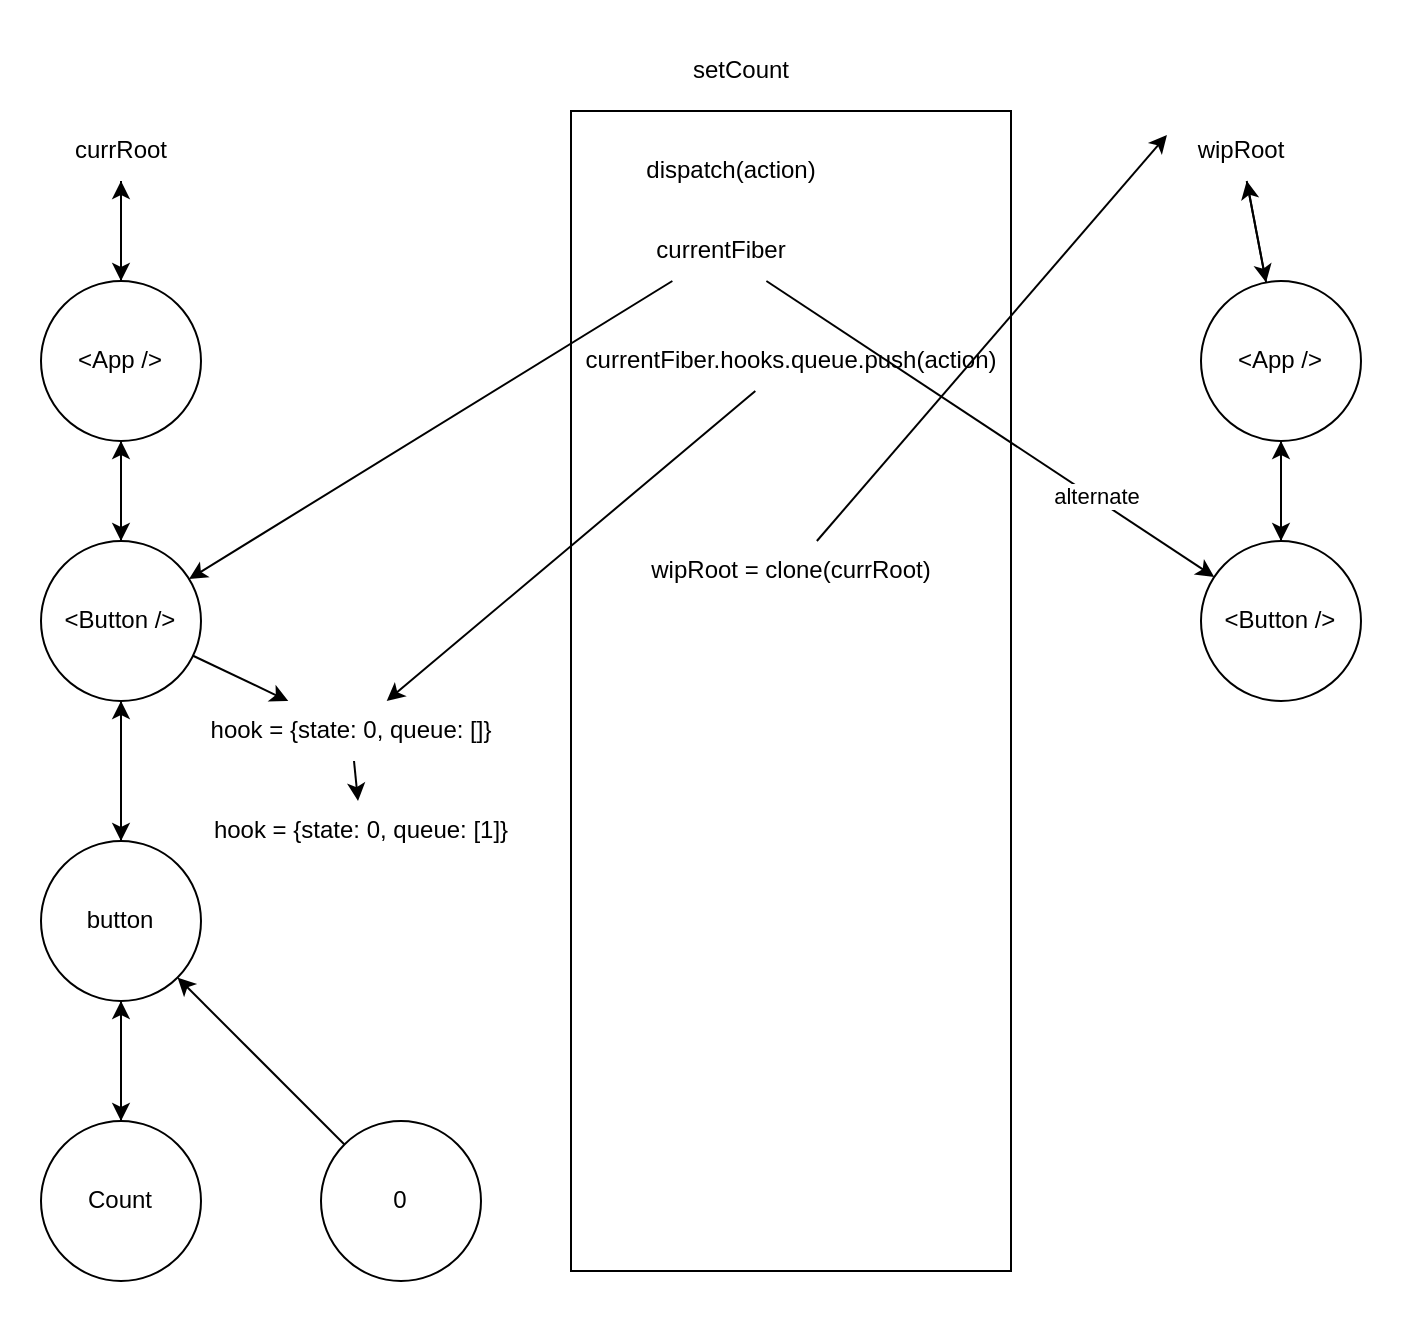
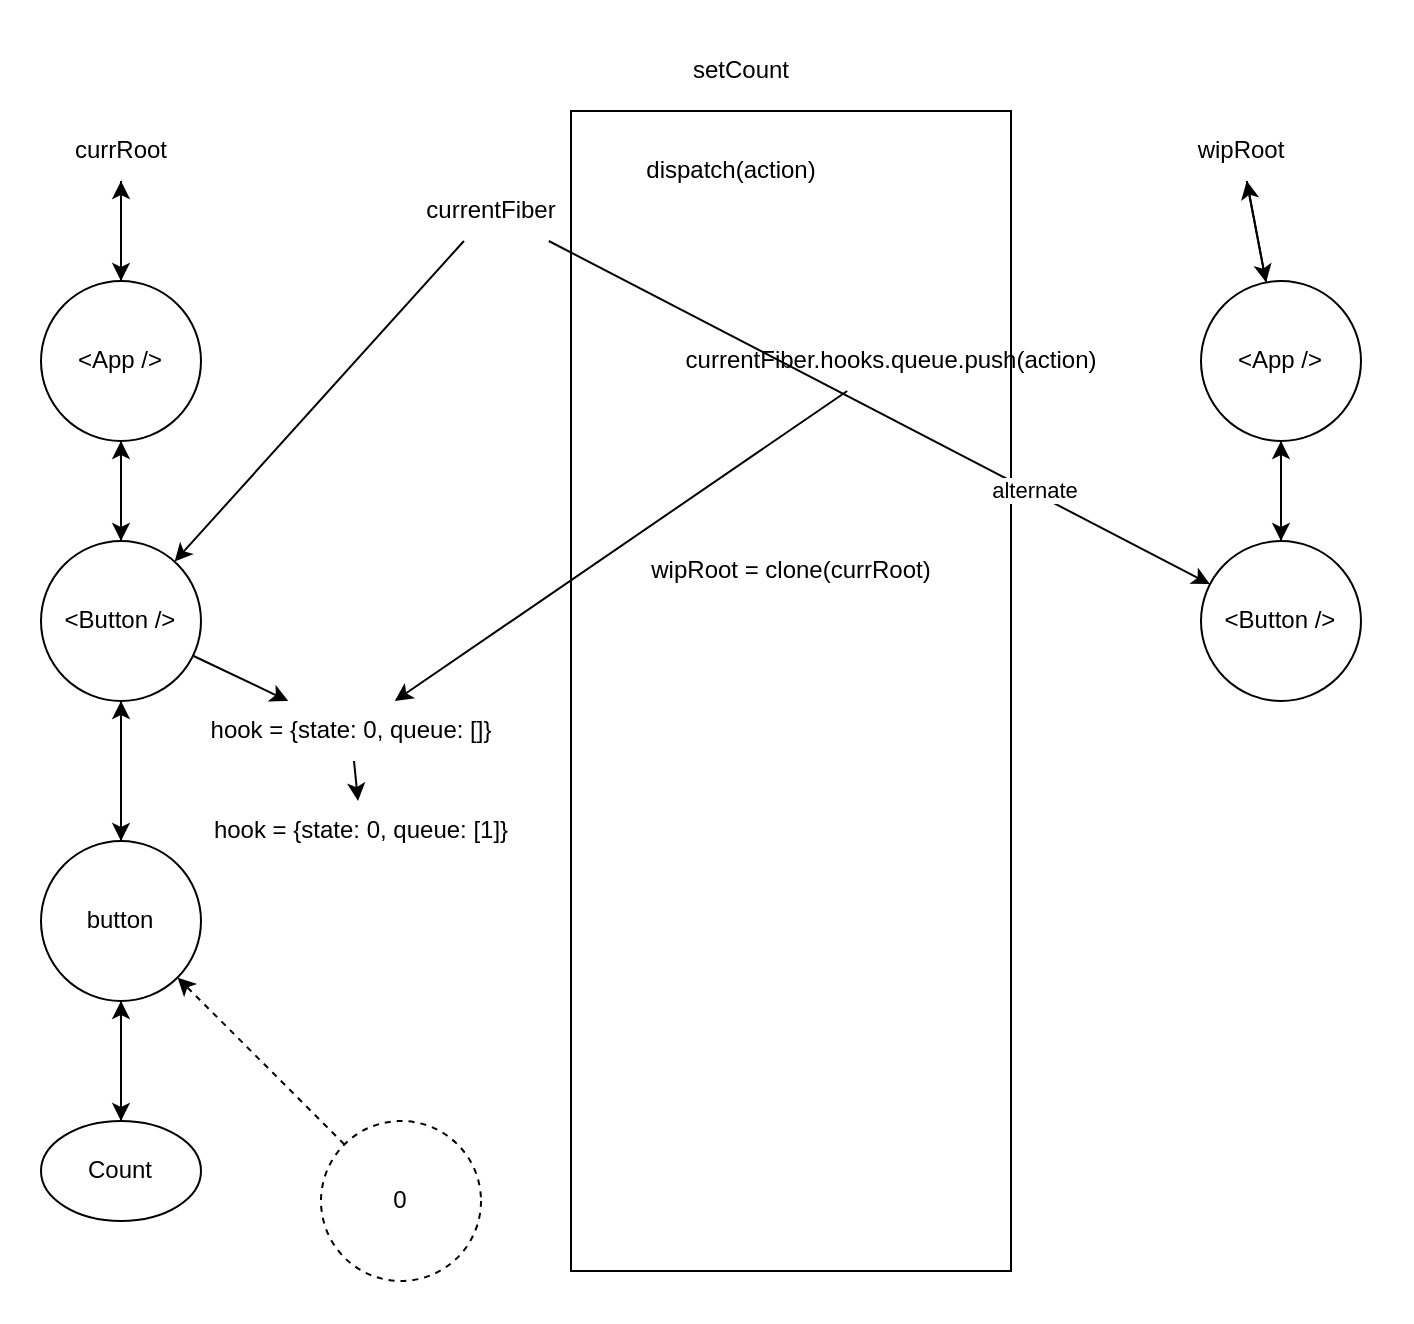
(721, 251) -> (491, 211)
(1051, 270) -> none
(791, 361) -> (891, 361)
(267, 1067) -> (267, 1067)
(121, 1201) -> (121, 1171)
(401, 1201) -> (401, 1201)
